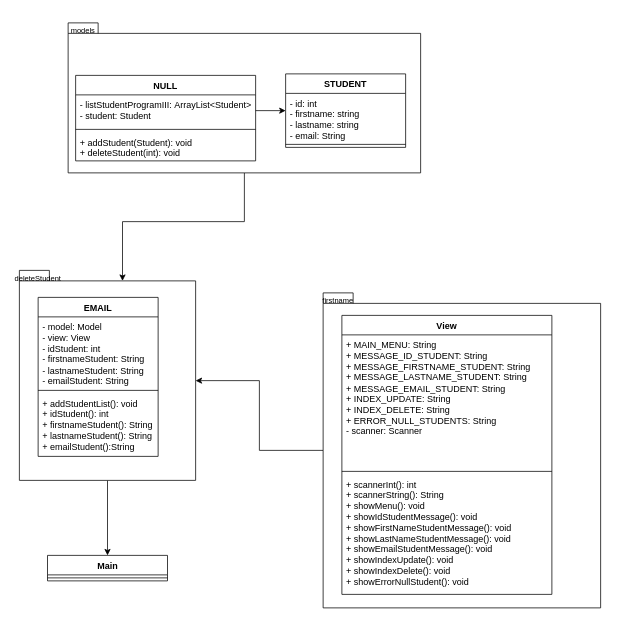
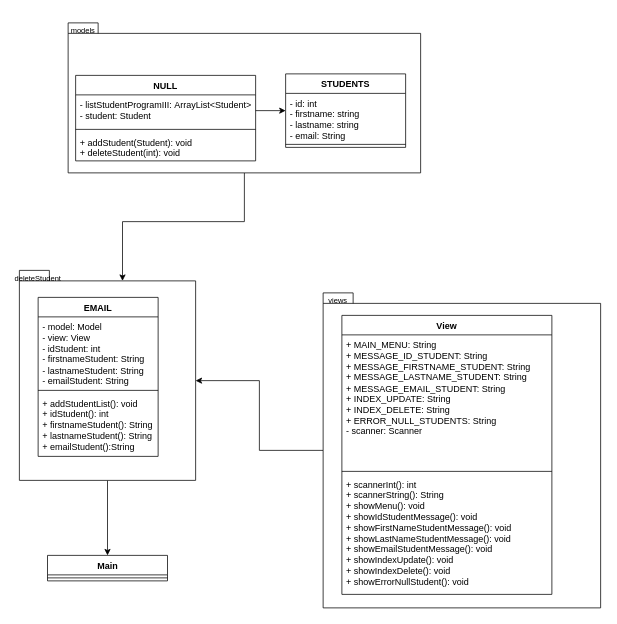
(345, 85) -> (345, 85)
(338, 300) -> (338, 300)
